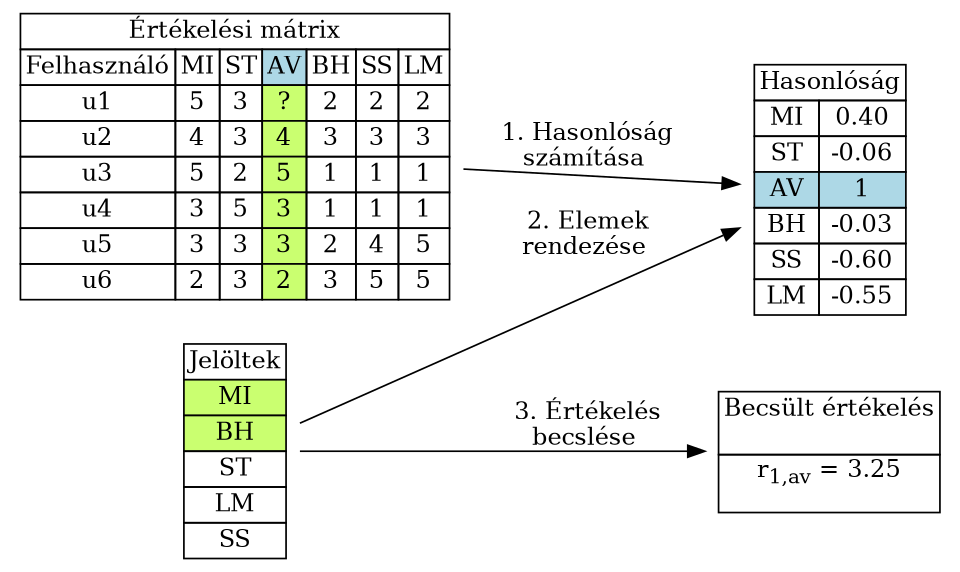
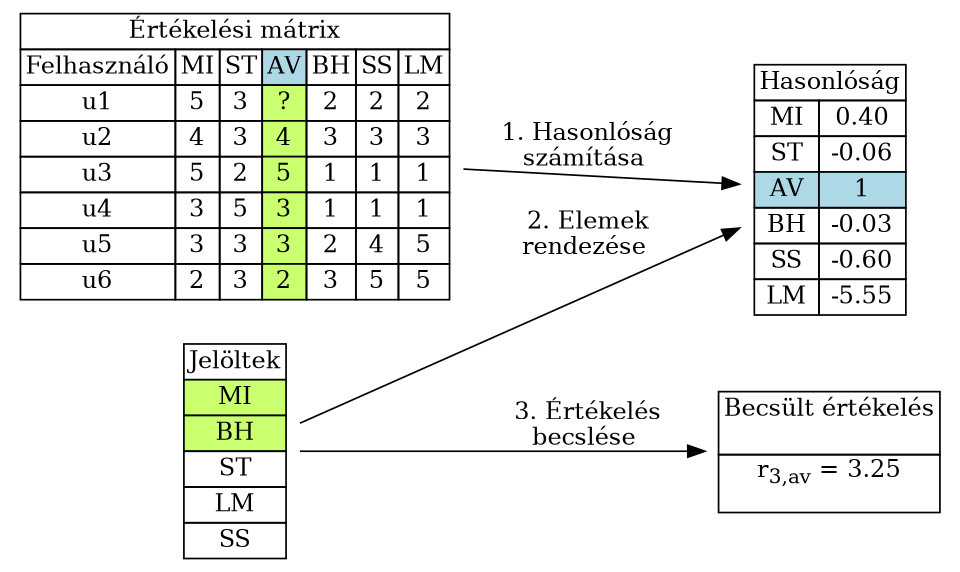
(862, 296) -> (862, 296)
(790, 470) -> (790, 470)
